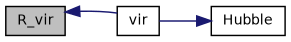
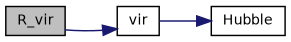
(99, 11) -> (84, 31)
